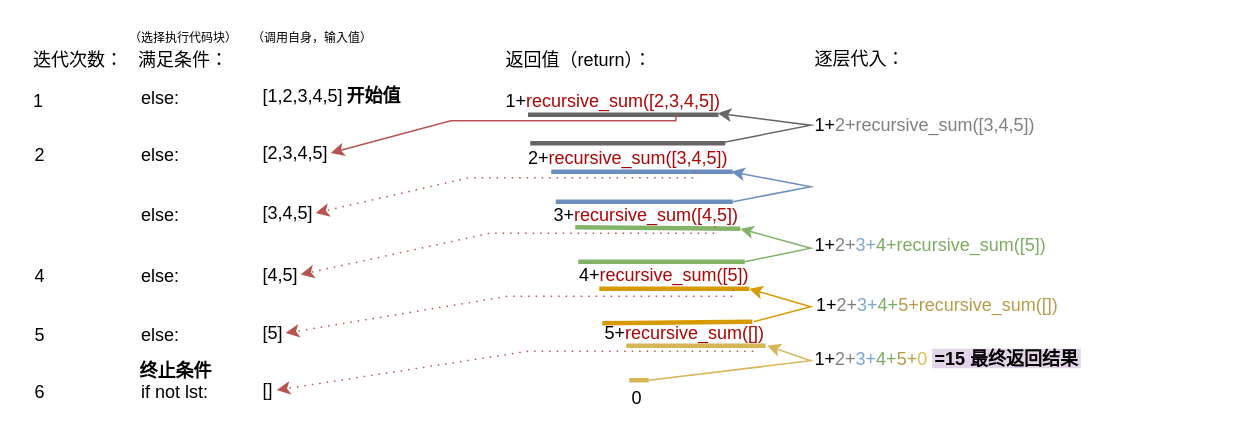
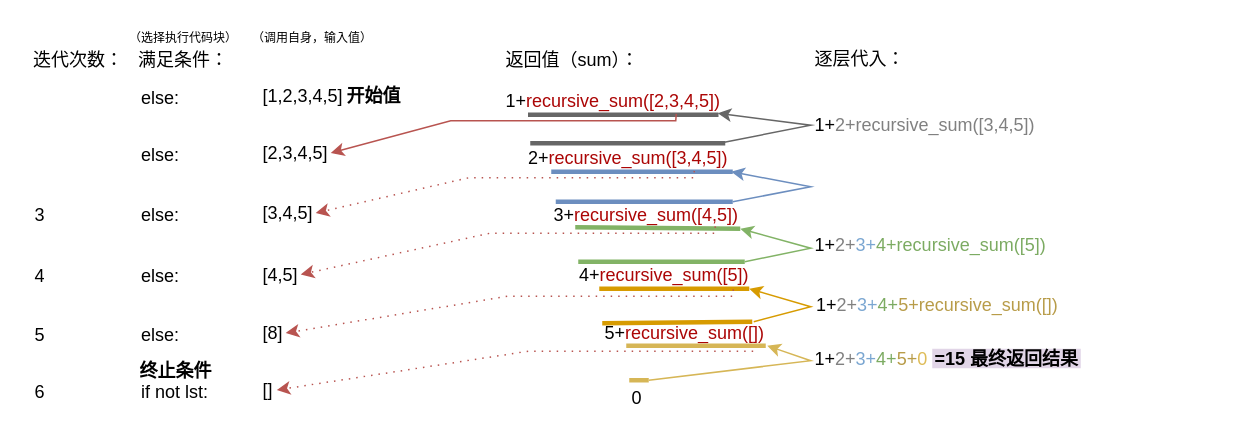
(587, 61) -> (575, 61)
(76, 101) -> none
(77, 155) -> none
none -> (77, 215)
(275, 334) -> (275, 334)
